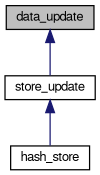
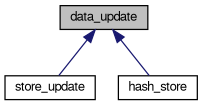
(50, 129) -> (135, 58)
